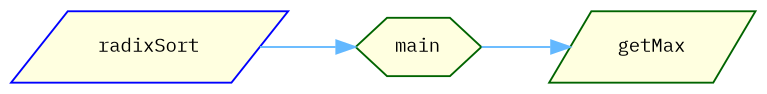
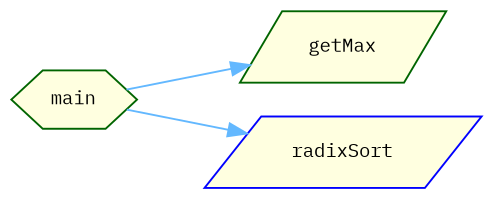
(298, 47) -> (177, 120)
